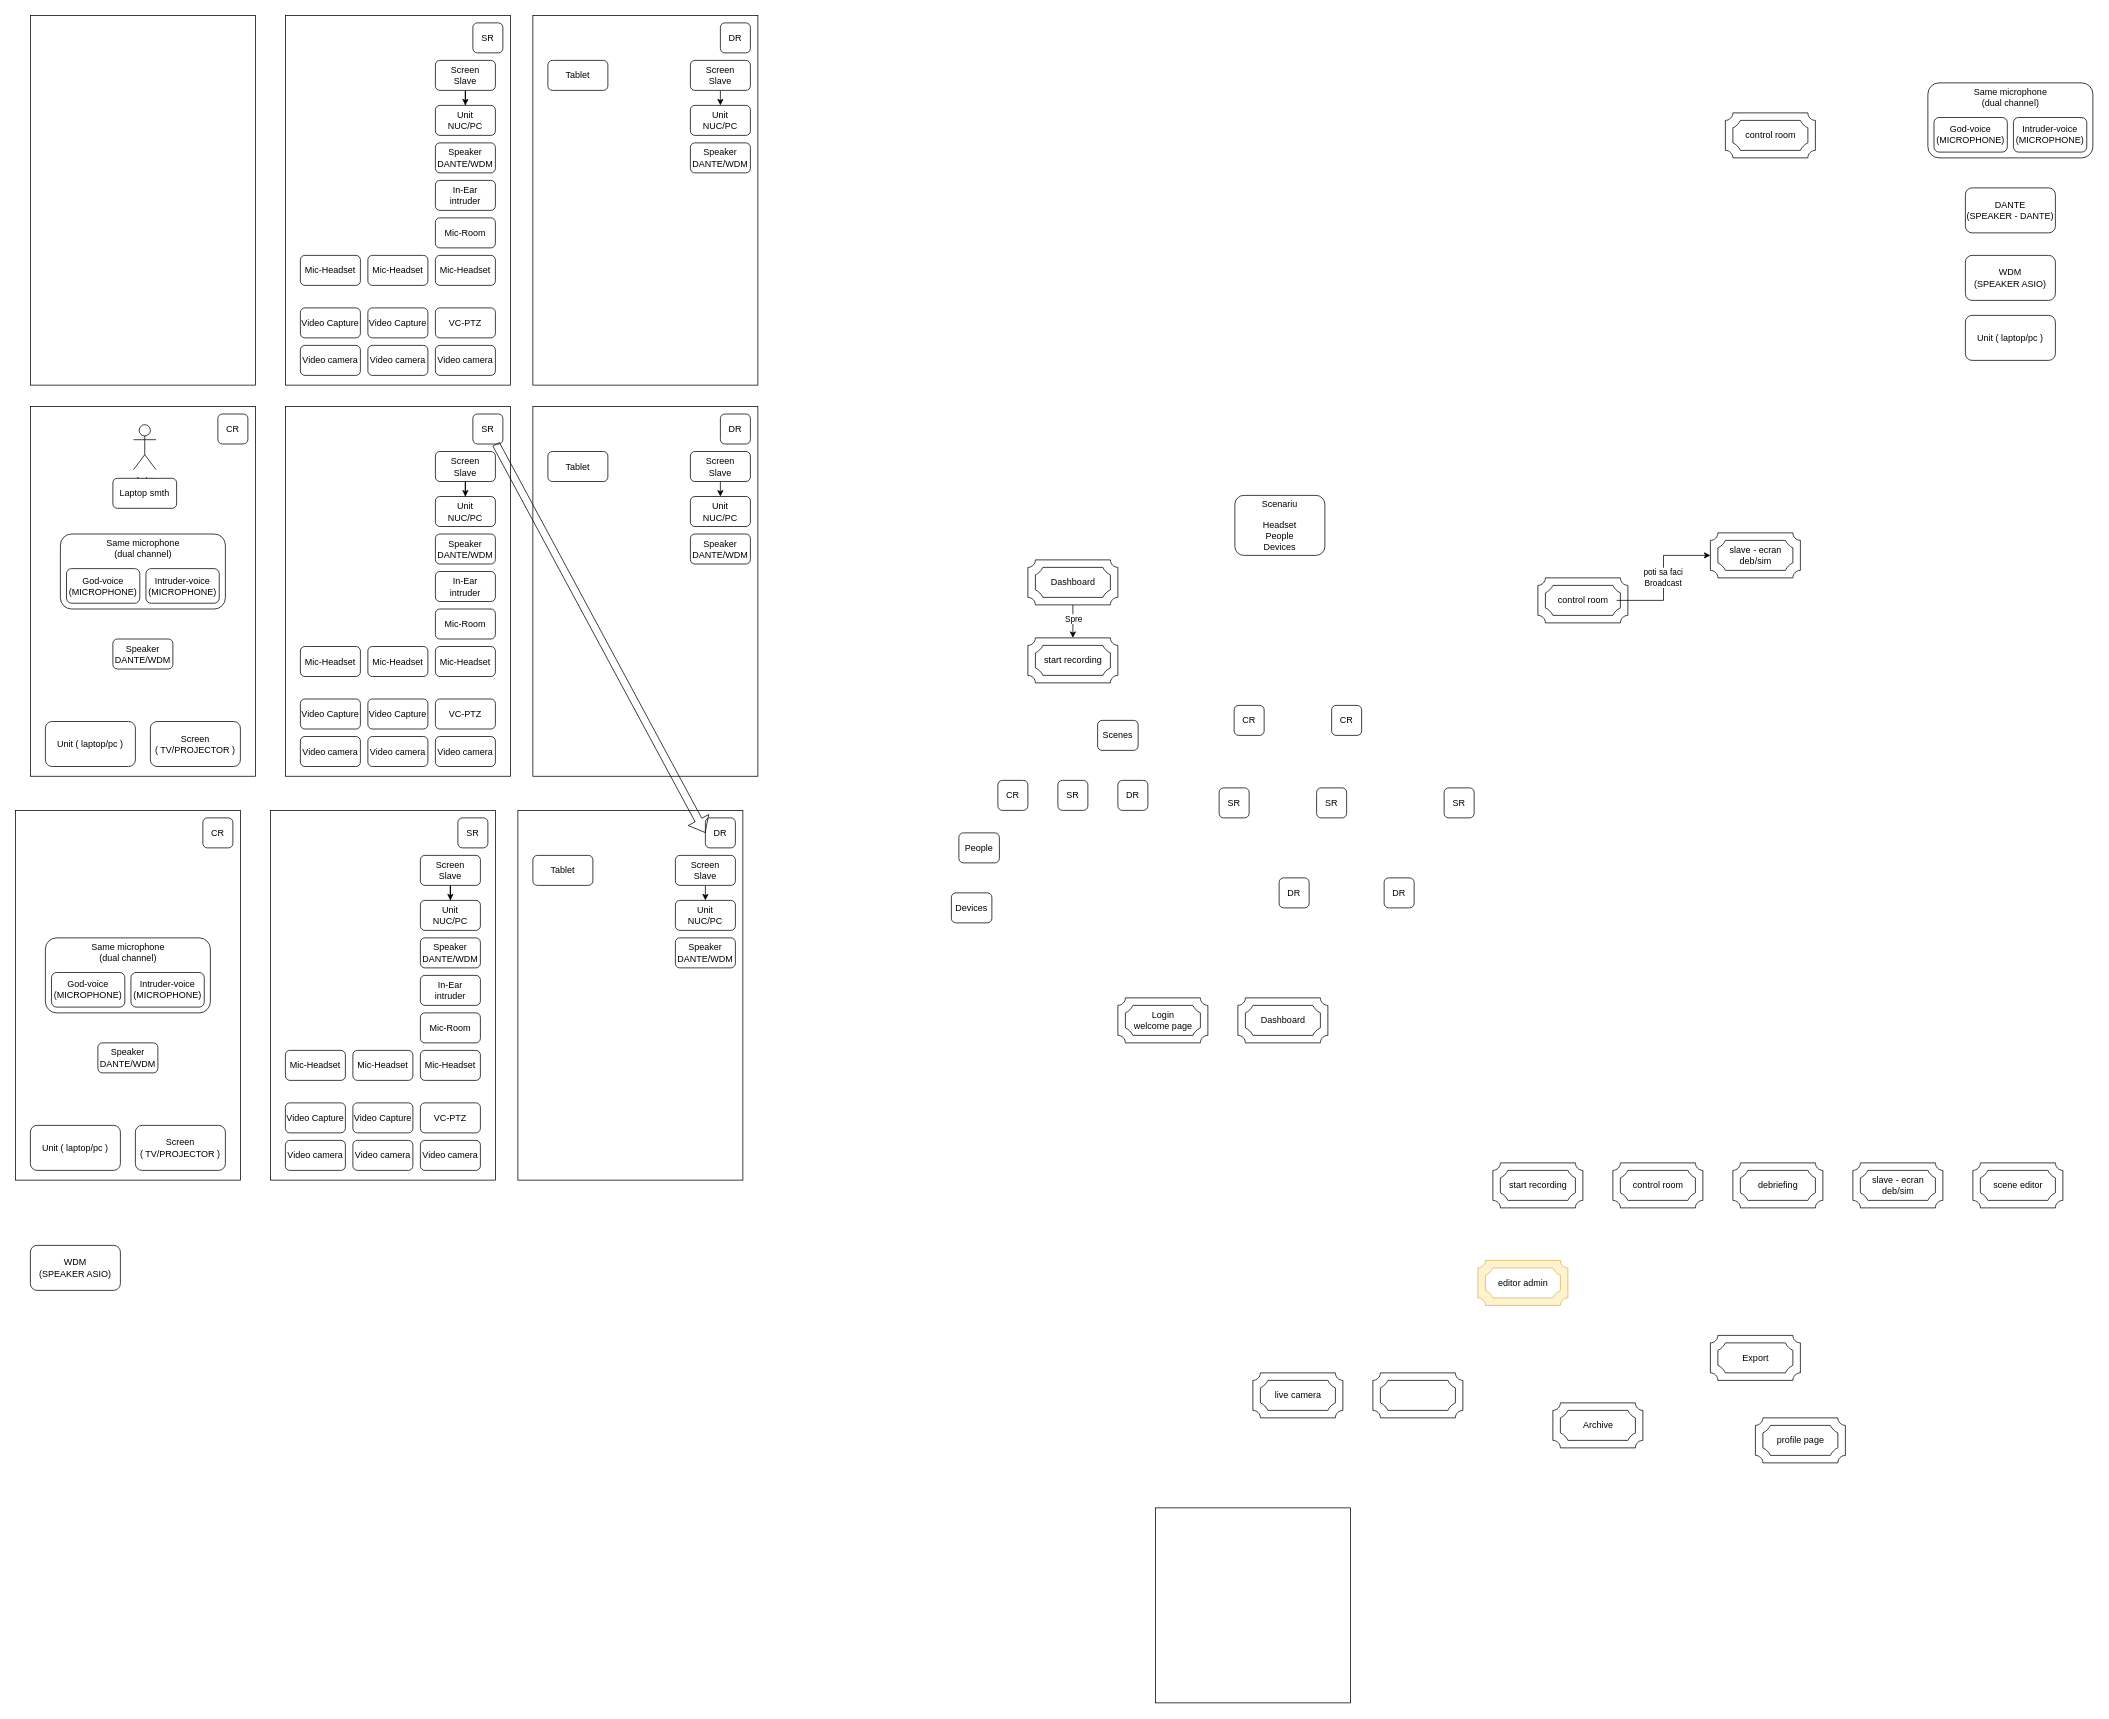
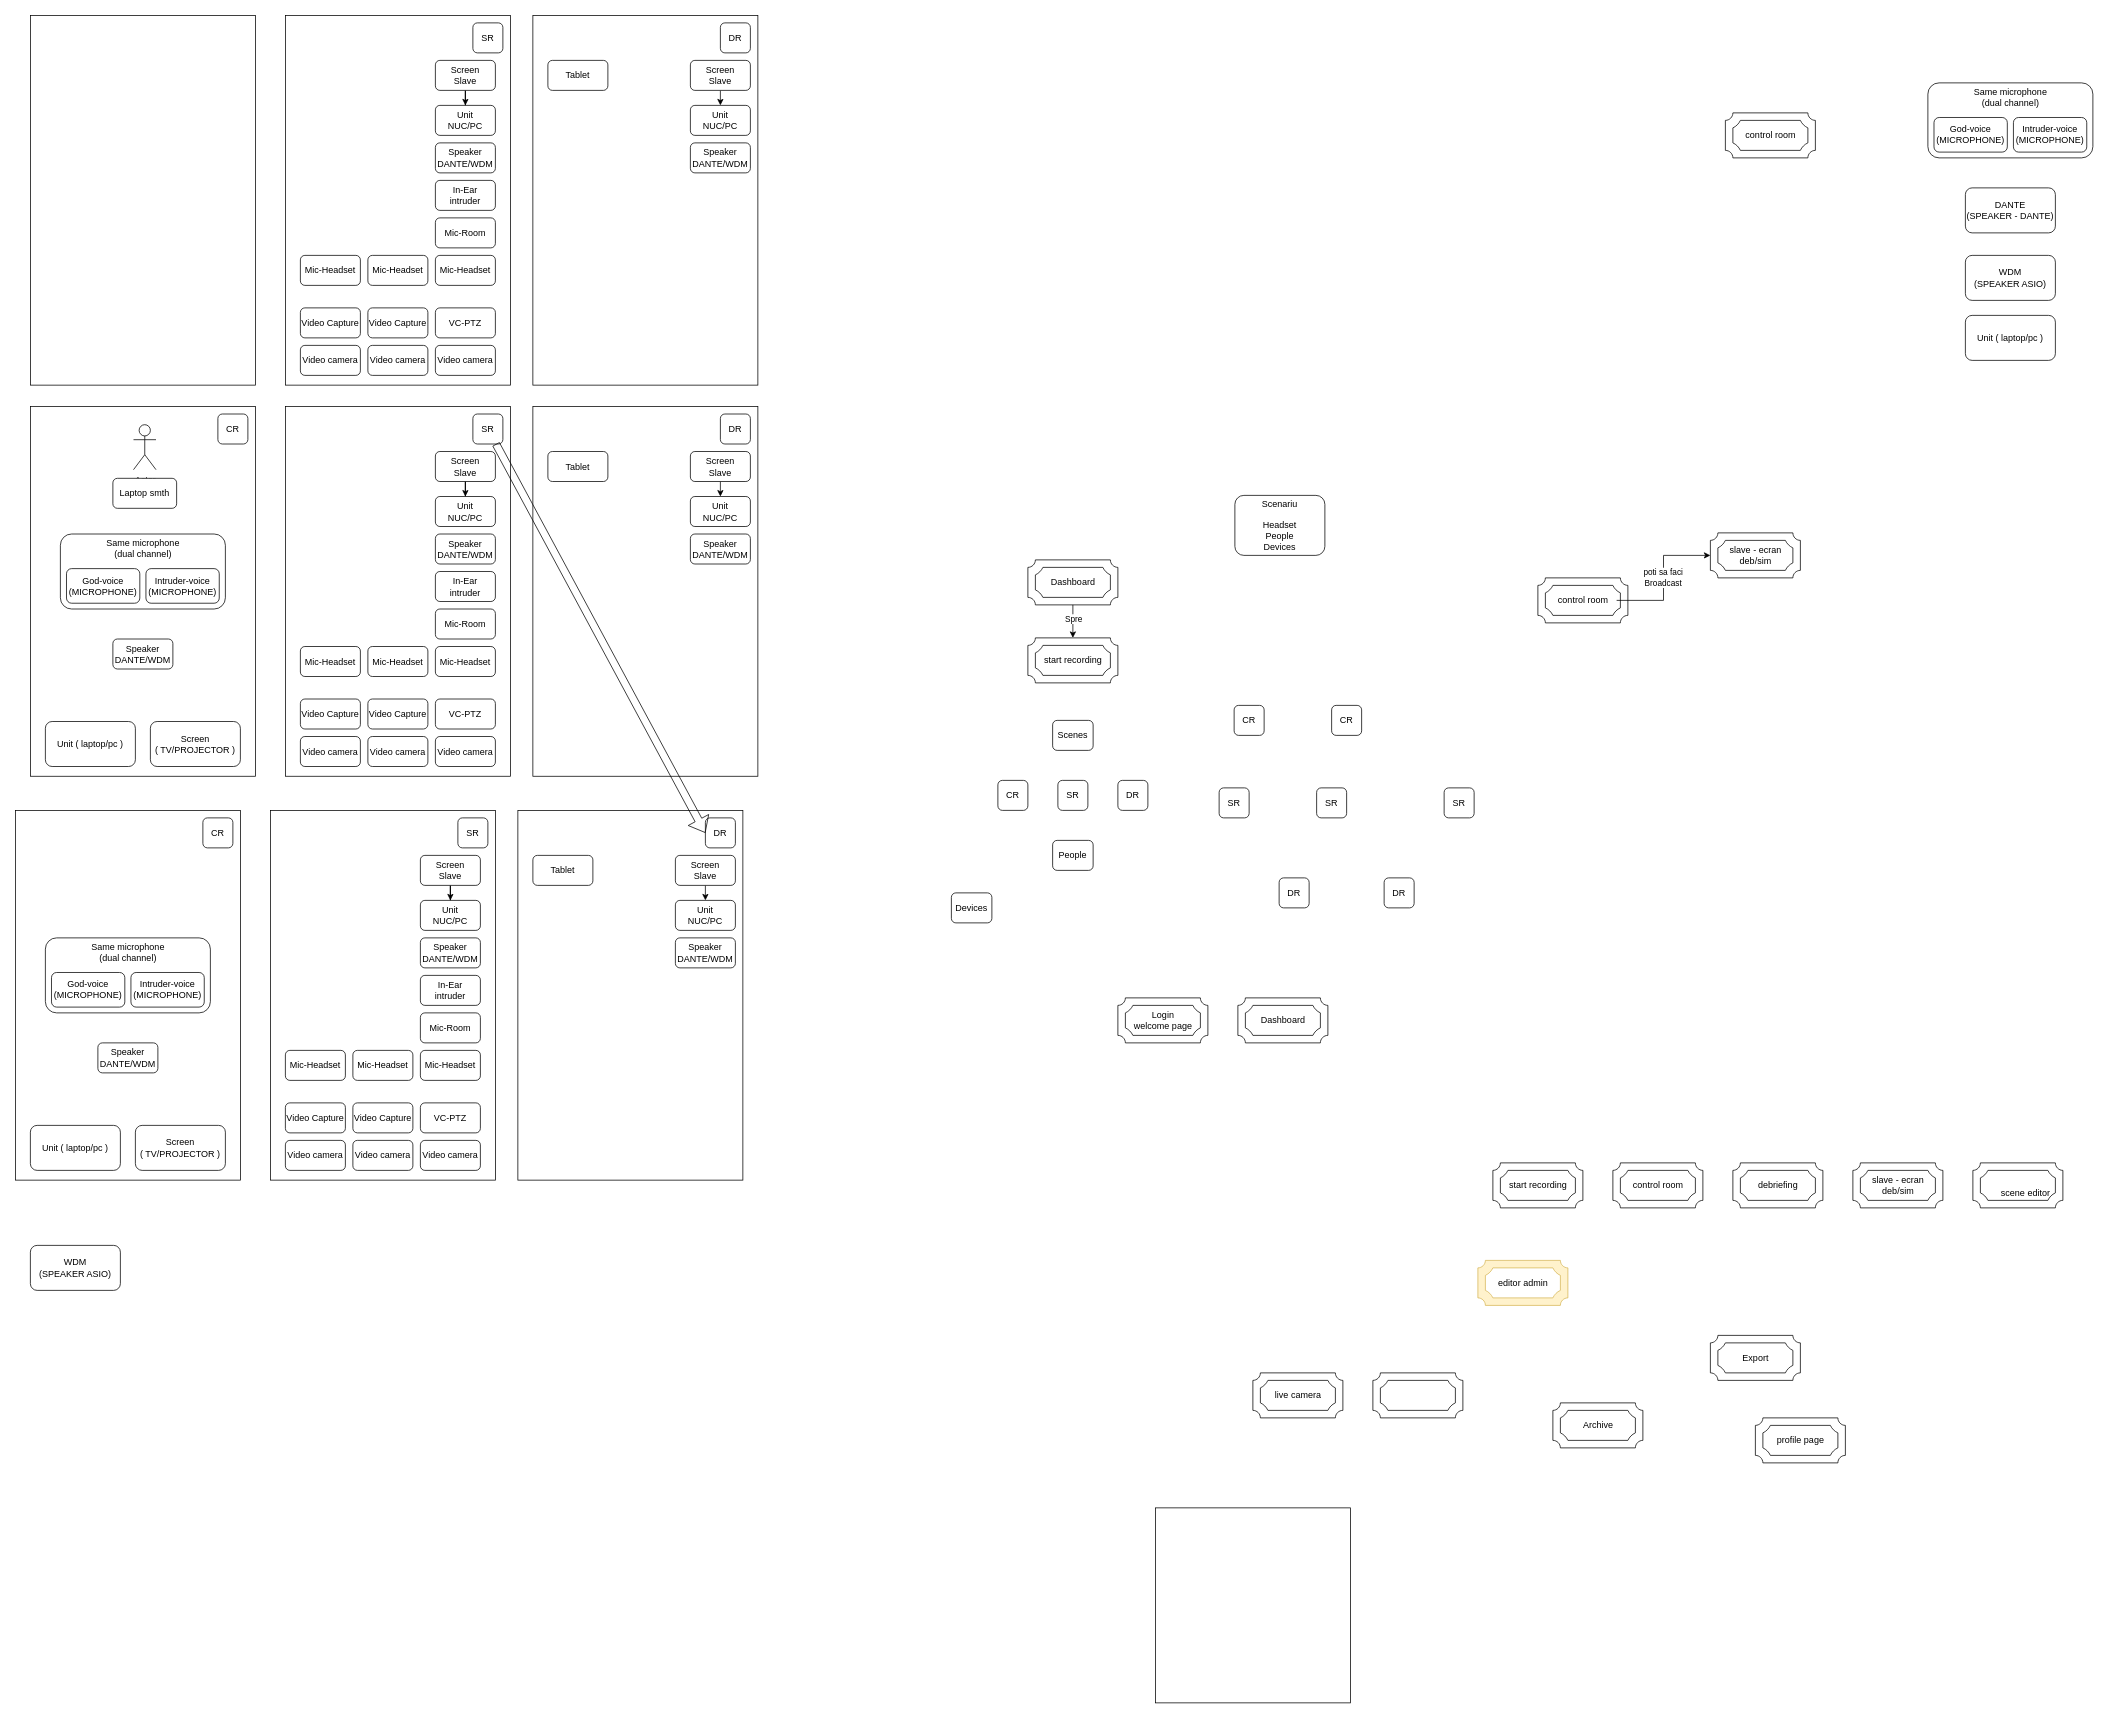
(1118, 735) -> (1073, 735)
(979, 848) -> (1073, 855)
(2018, 1185) -> (2025, 1193)
